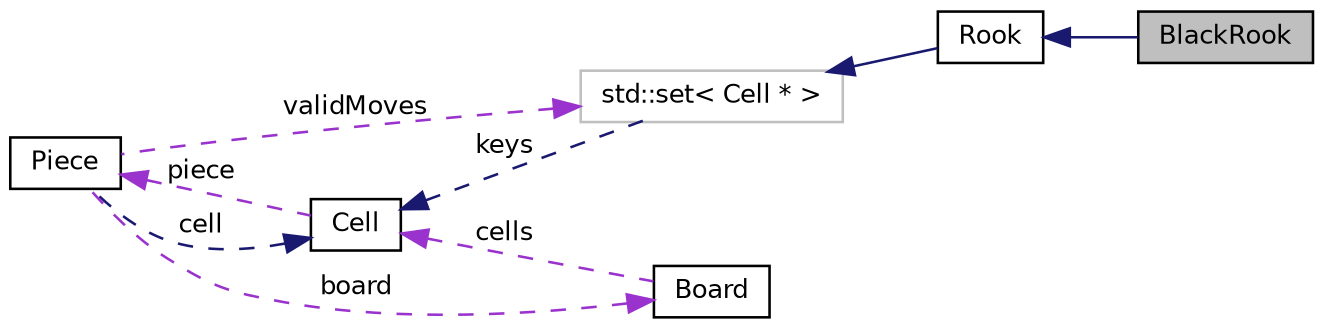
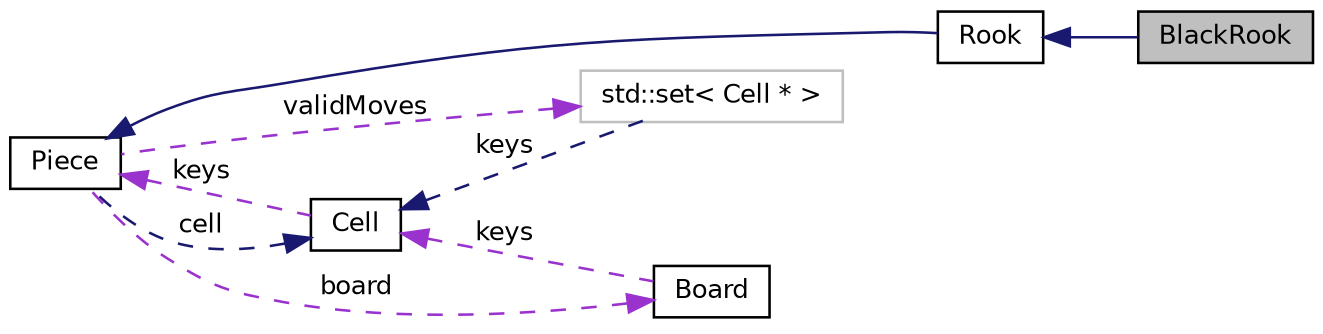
(895, 57) -> (530, 48)
(202, 172) -> (202, 172)
(505, 234) -> (505, 234)
